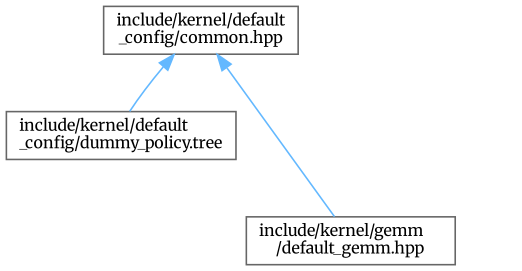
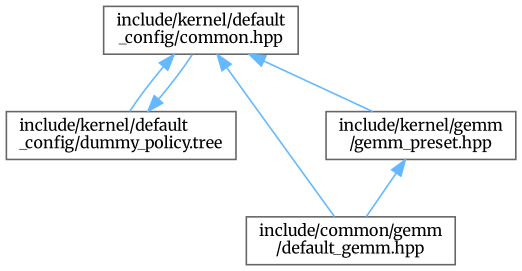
none -> (176, 77)
none -> (421, 136)
(351, 241) -> (351, 241)
